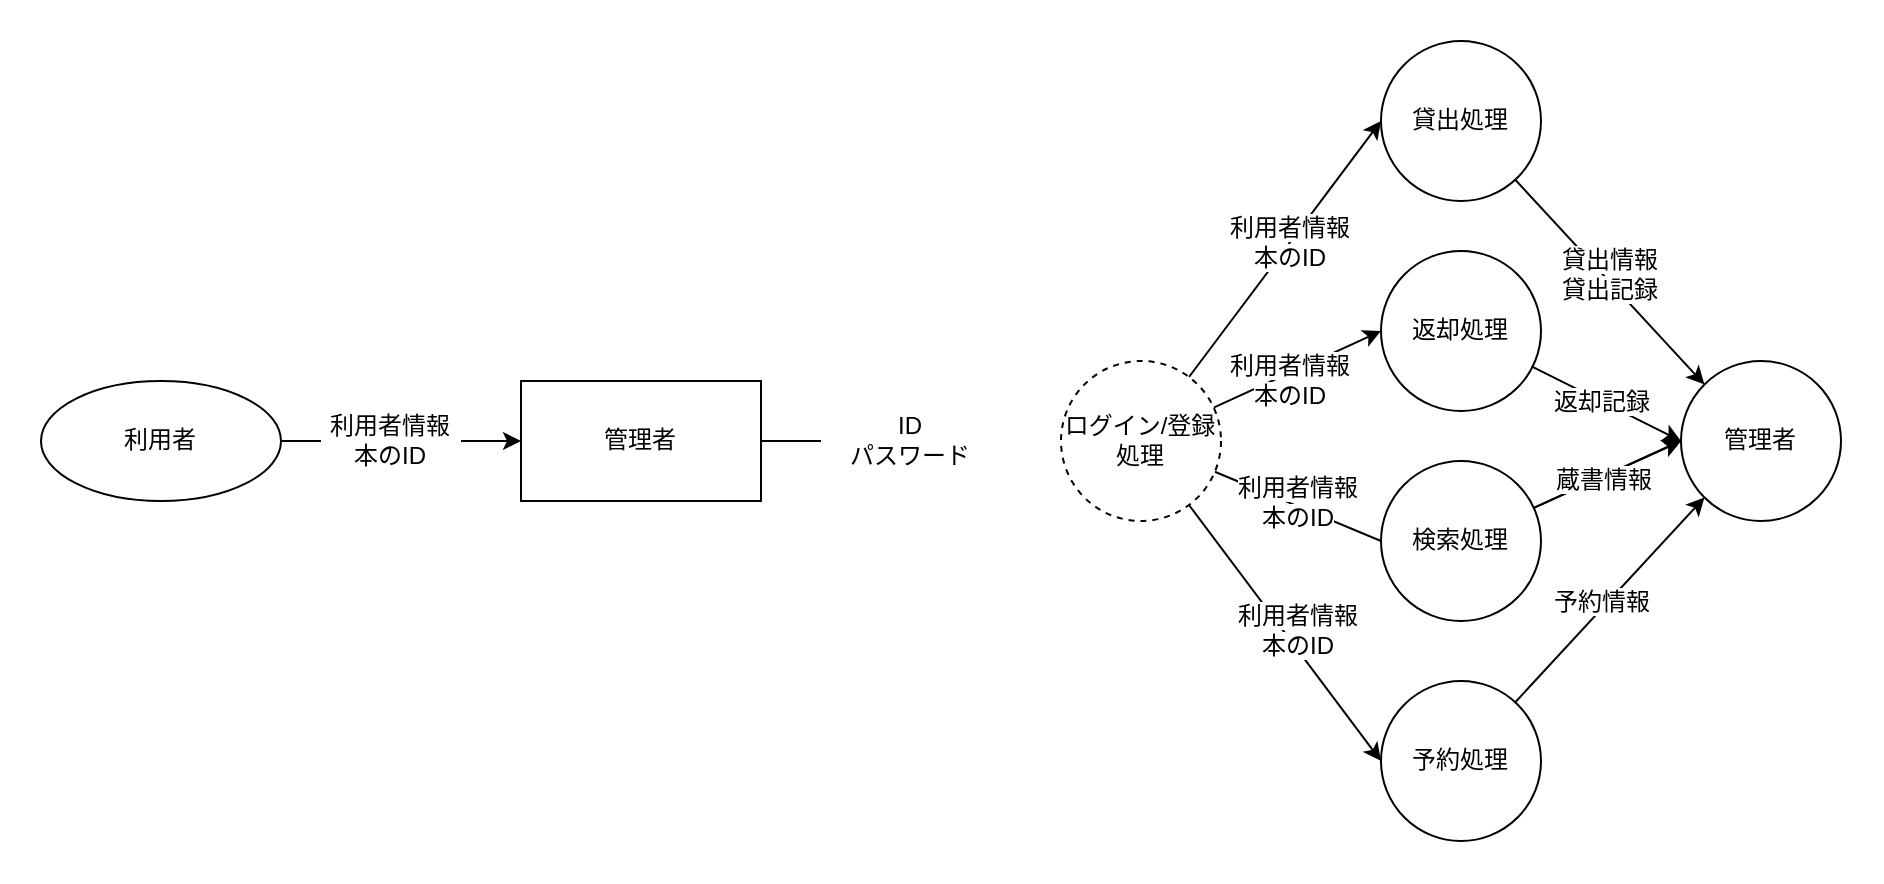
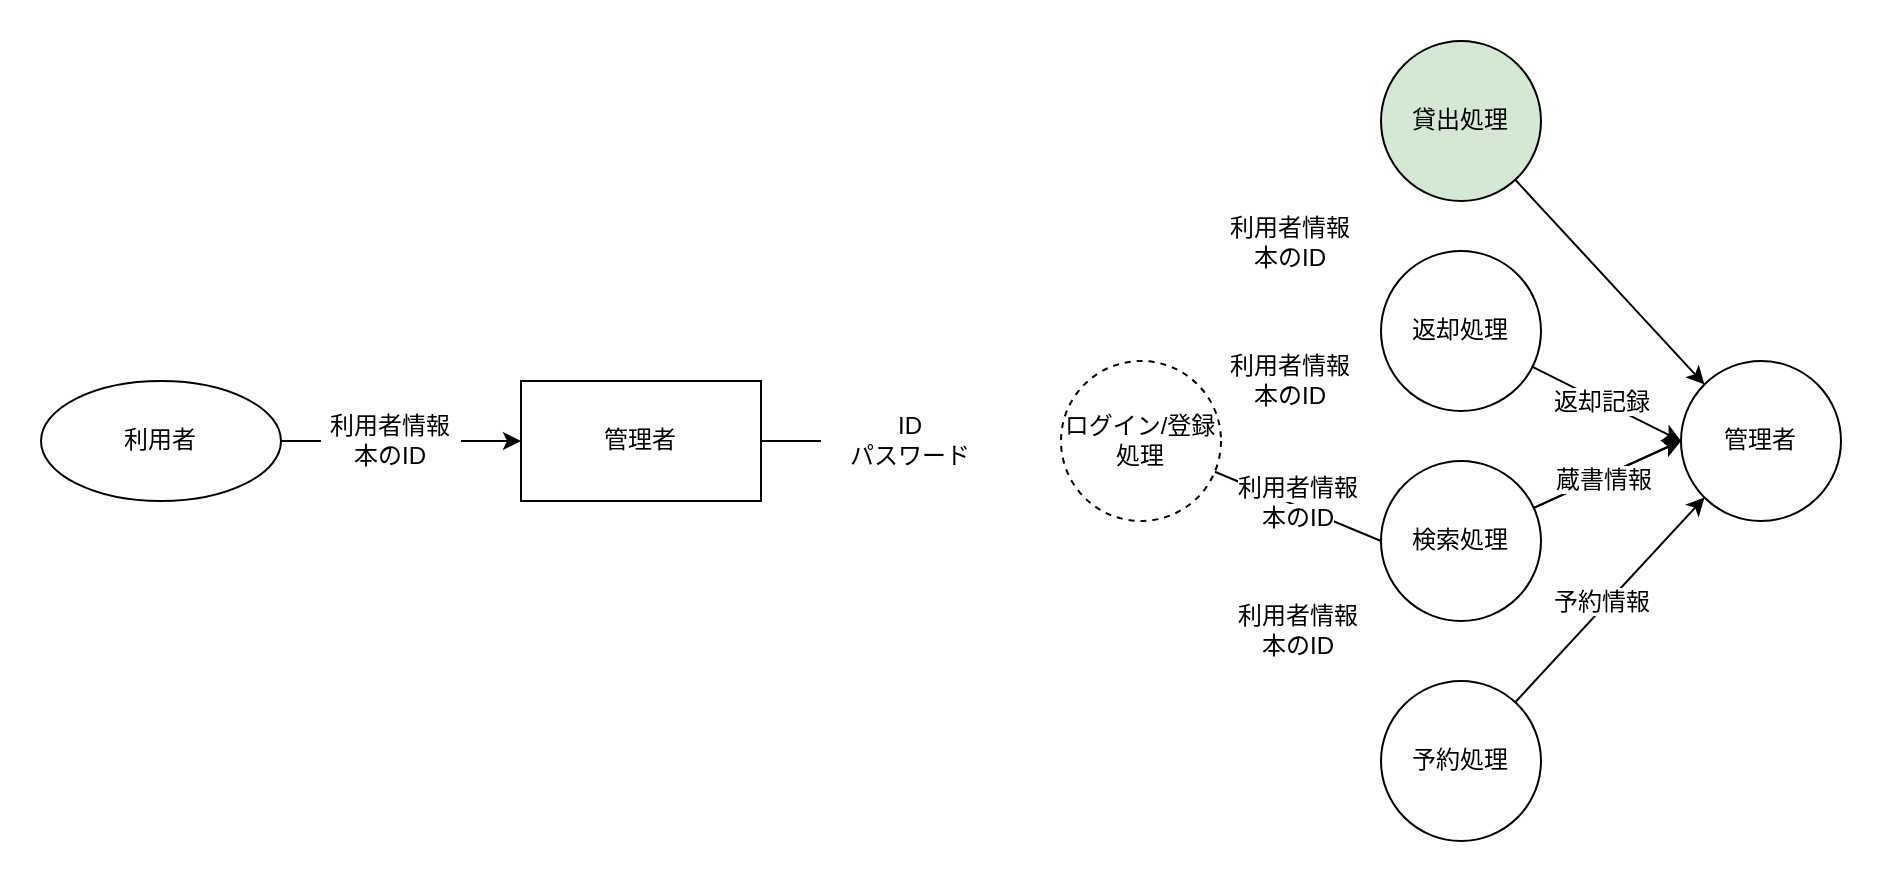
(1461, 121) -> (1461, 121)
(1611, 275) -> none
(1229, 323) -> none
(1234, 398) -> none
(1226, 554) -> none
